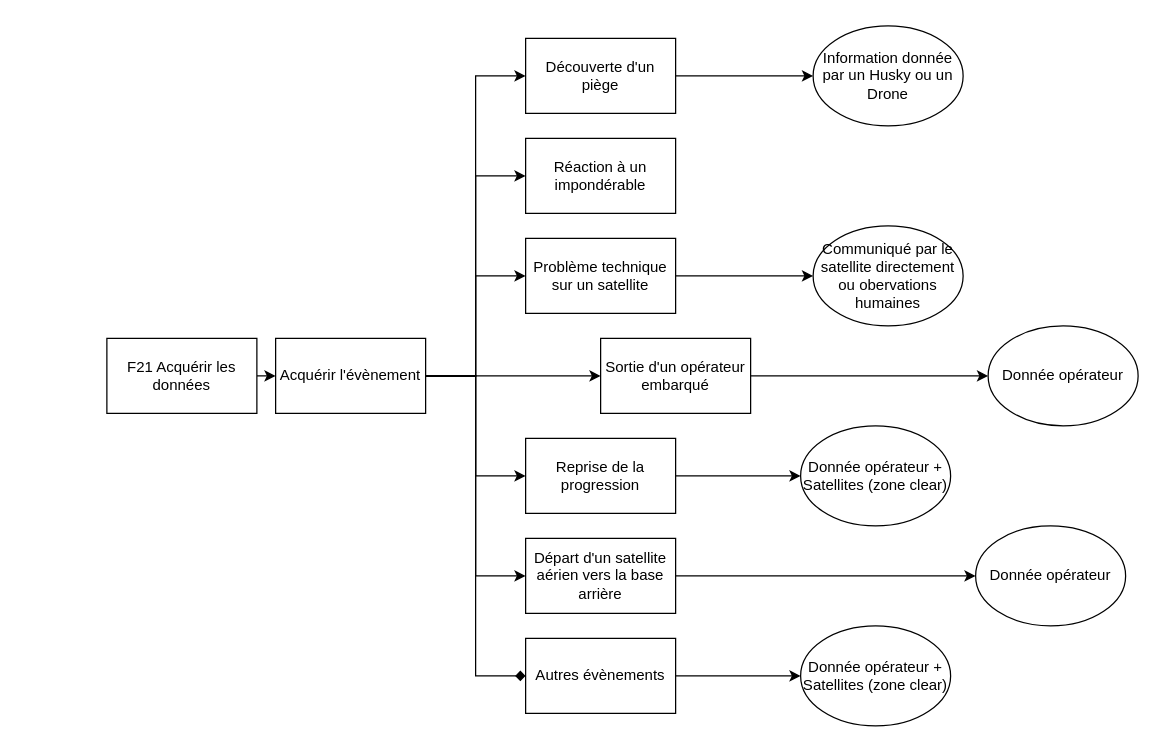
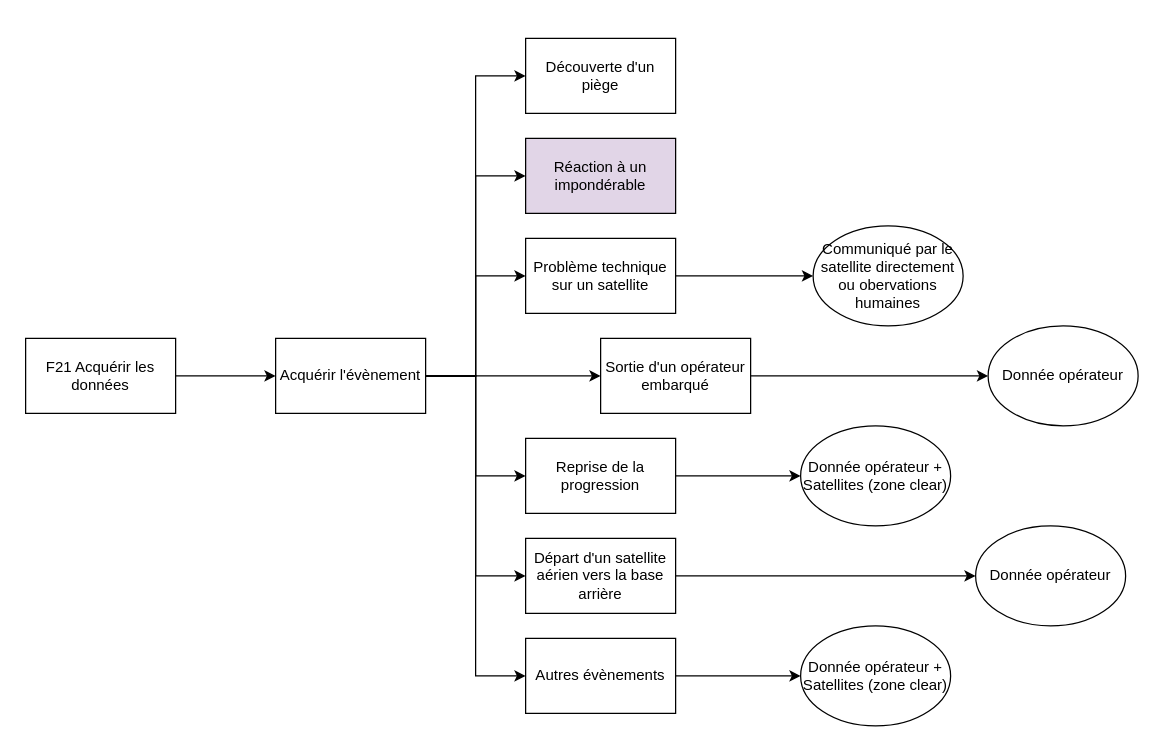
(740, 76) -> none
(888, 76) -> none
(601, 176) -> (601, 176)
(182, 376) -> (101, 376)
(515, 676) -> (516, 676)
